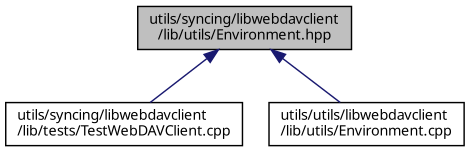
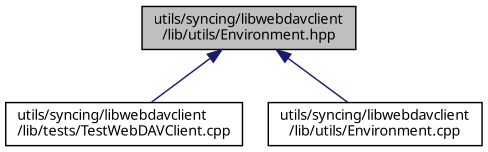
(367, 124) -> (375, 124)
